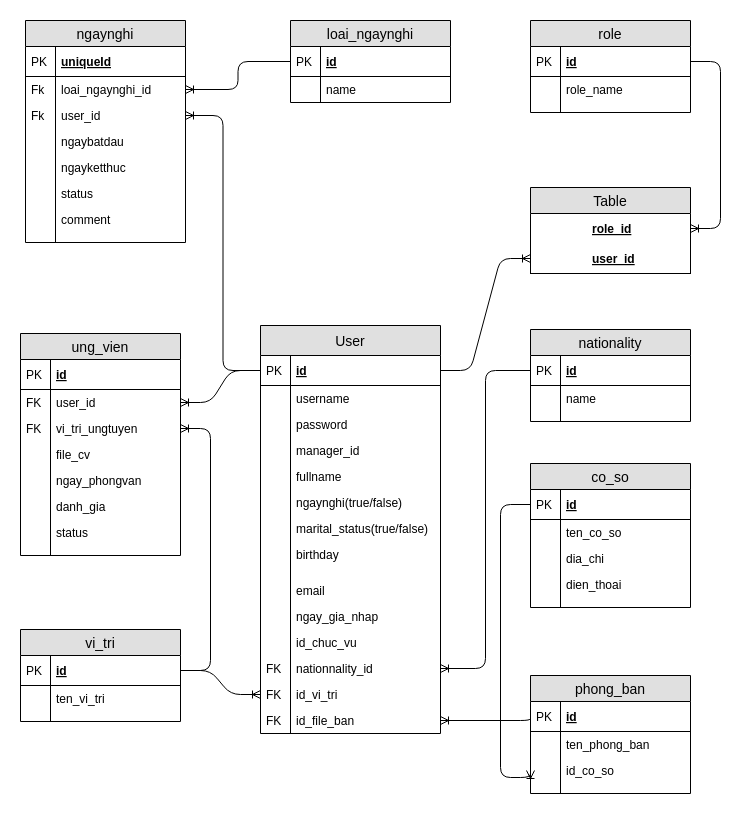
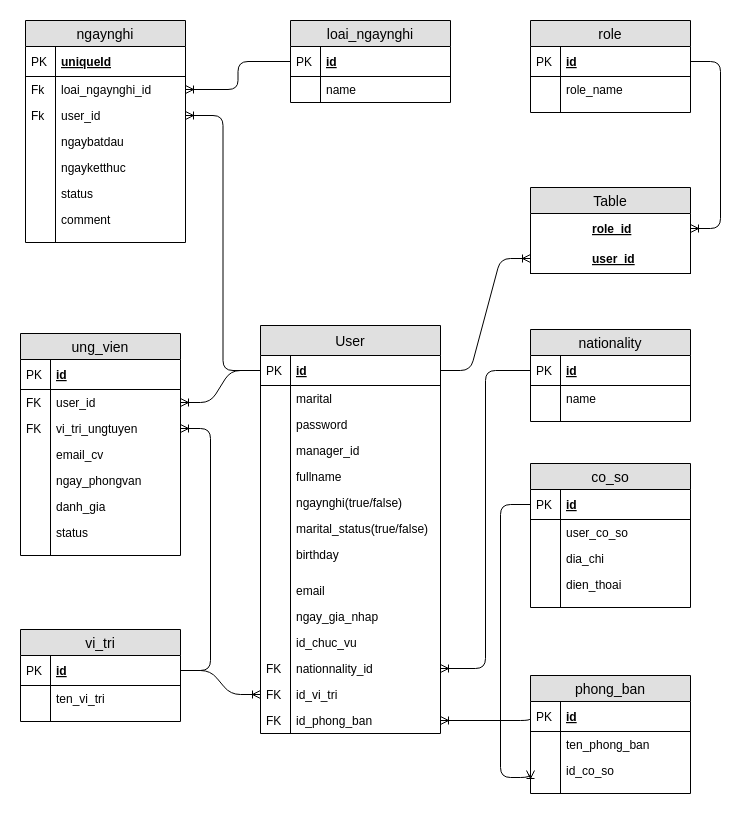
(323, 399) -> (316, 399)
(76, 455) -> (80, 455)
(596, 533) -> (600, 533)
(328, 721) -> (335, 721)
